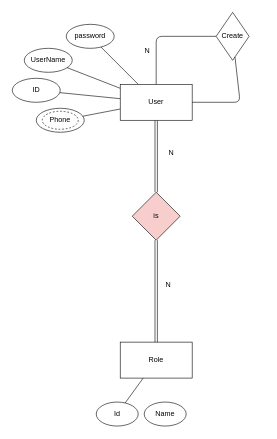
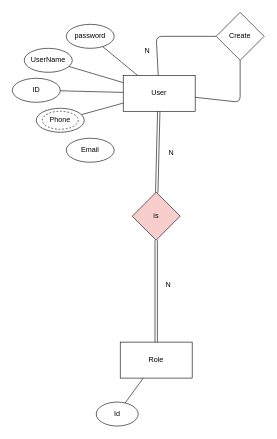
(233, 36) -> (240, 36)
(156, 102) -> (159, 93)
none -> (90, 150)
(165, 414) -> none
